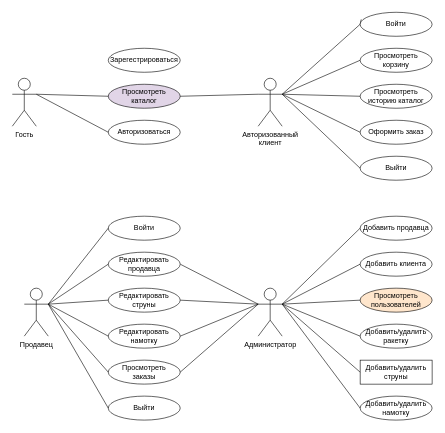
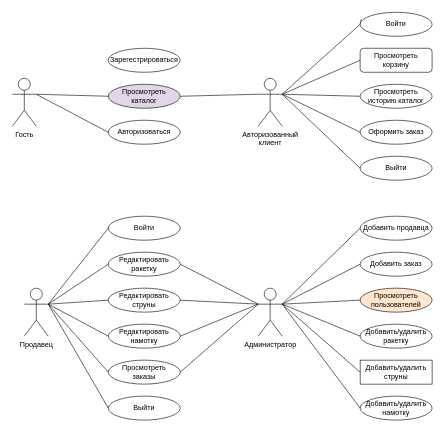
(396, 60) -> (396, 60)
(144, 264) -> (144, 264)
(396, 264) -> (396, 264)
